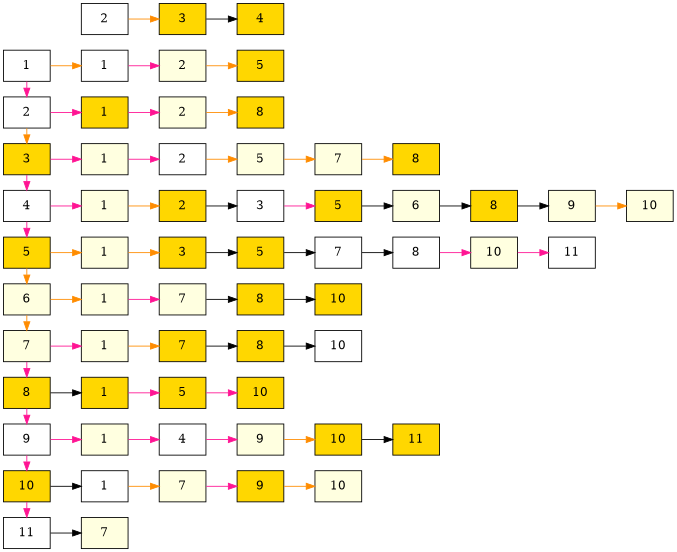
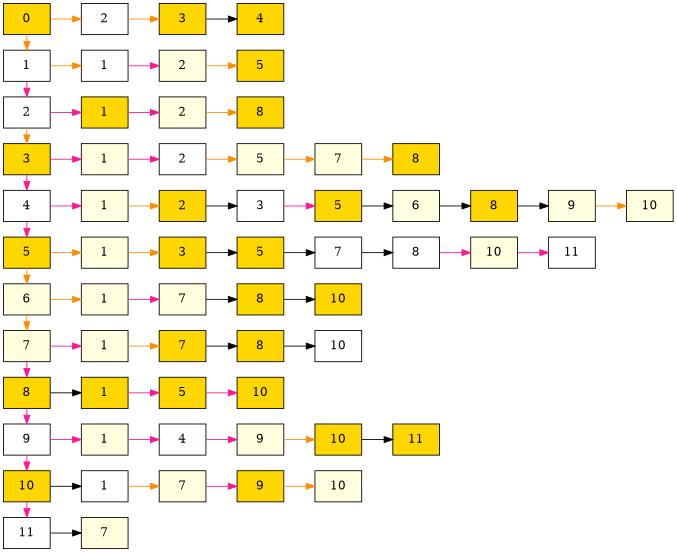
none -> (27, 19)
